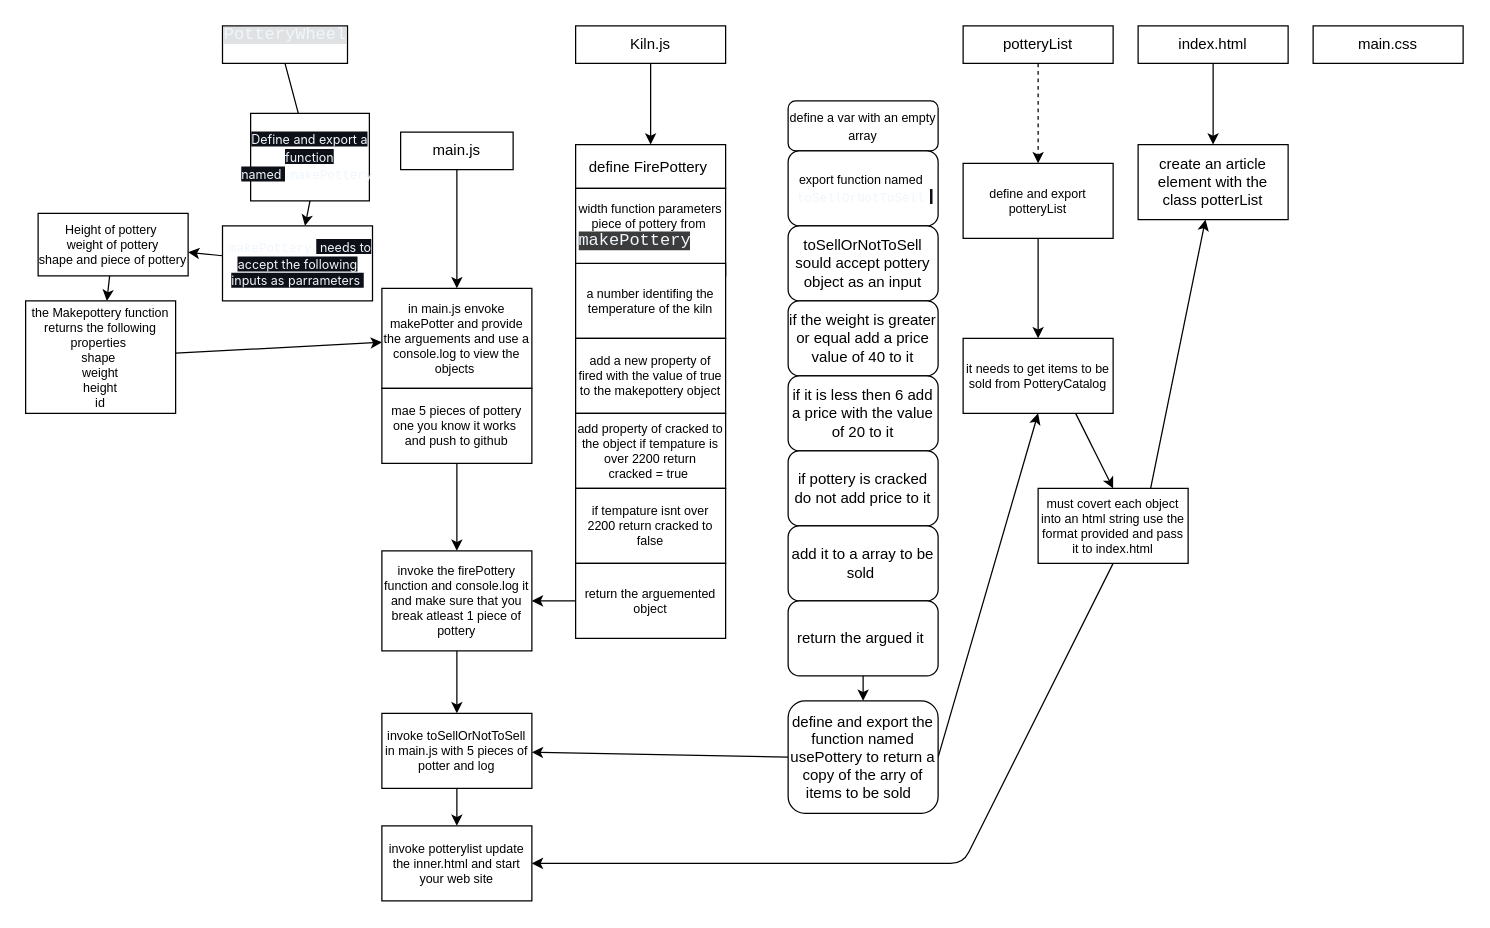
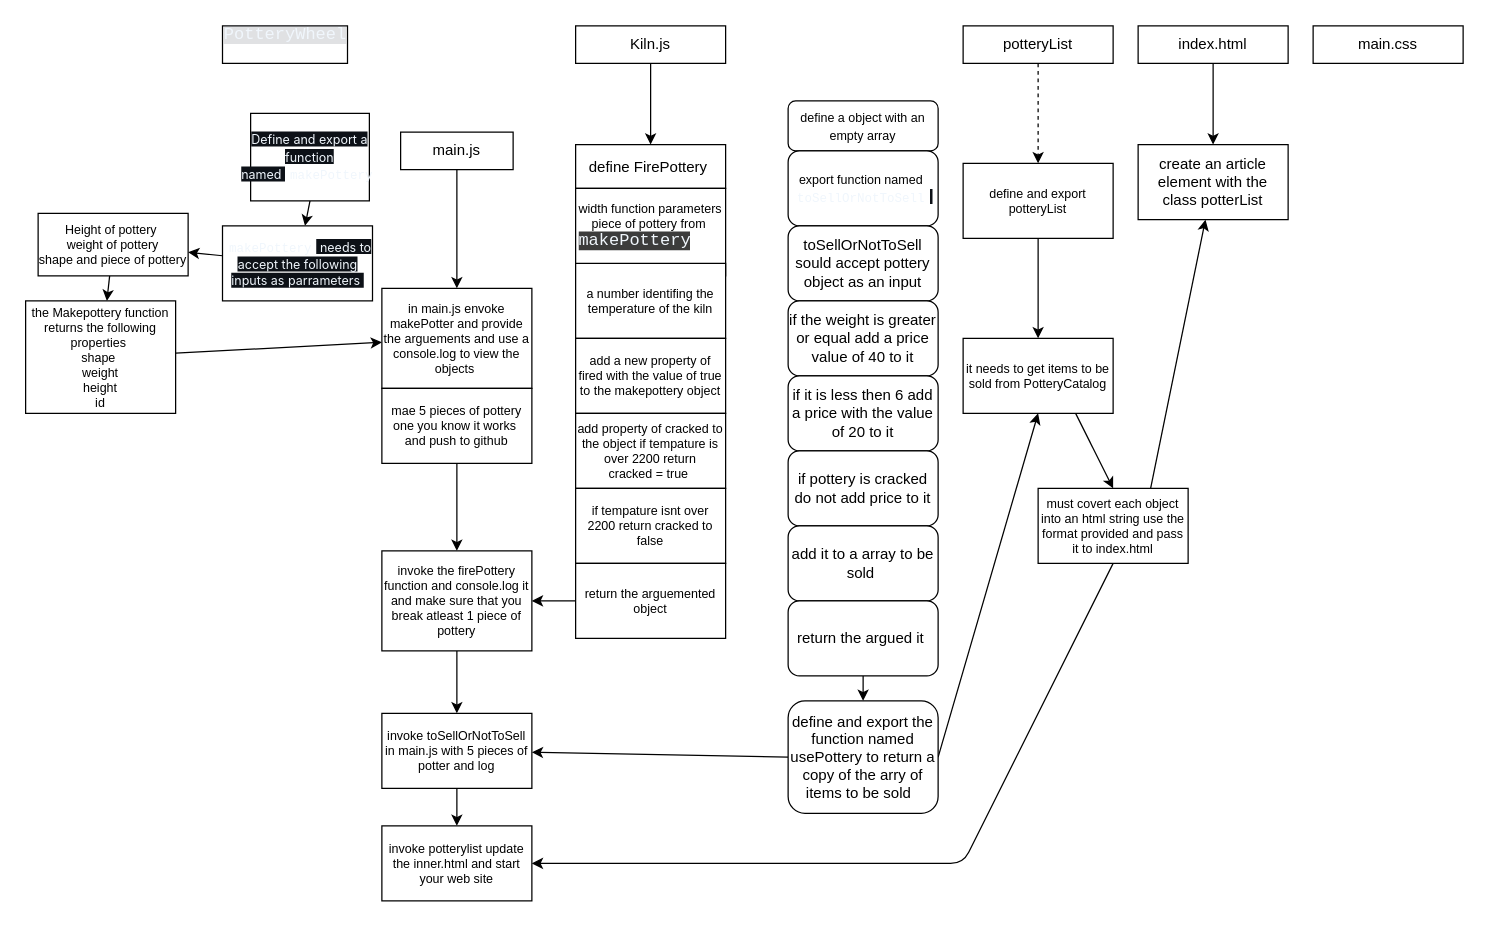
(292, 88) -> none
(863, 126) -> (863, 126)
